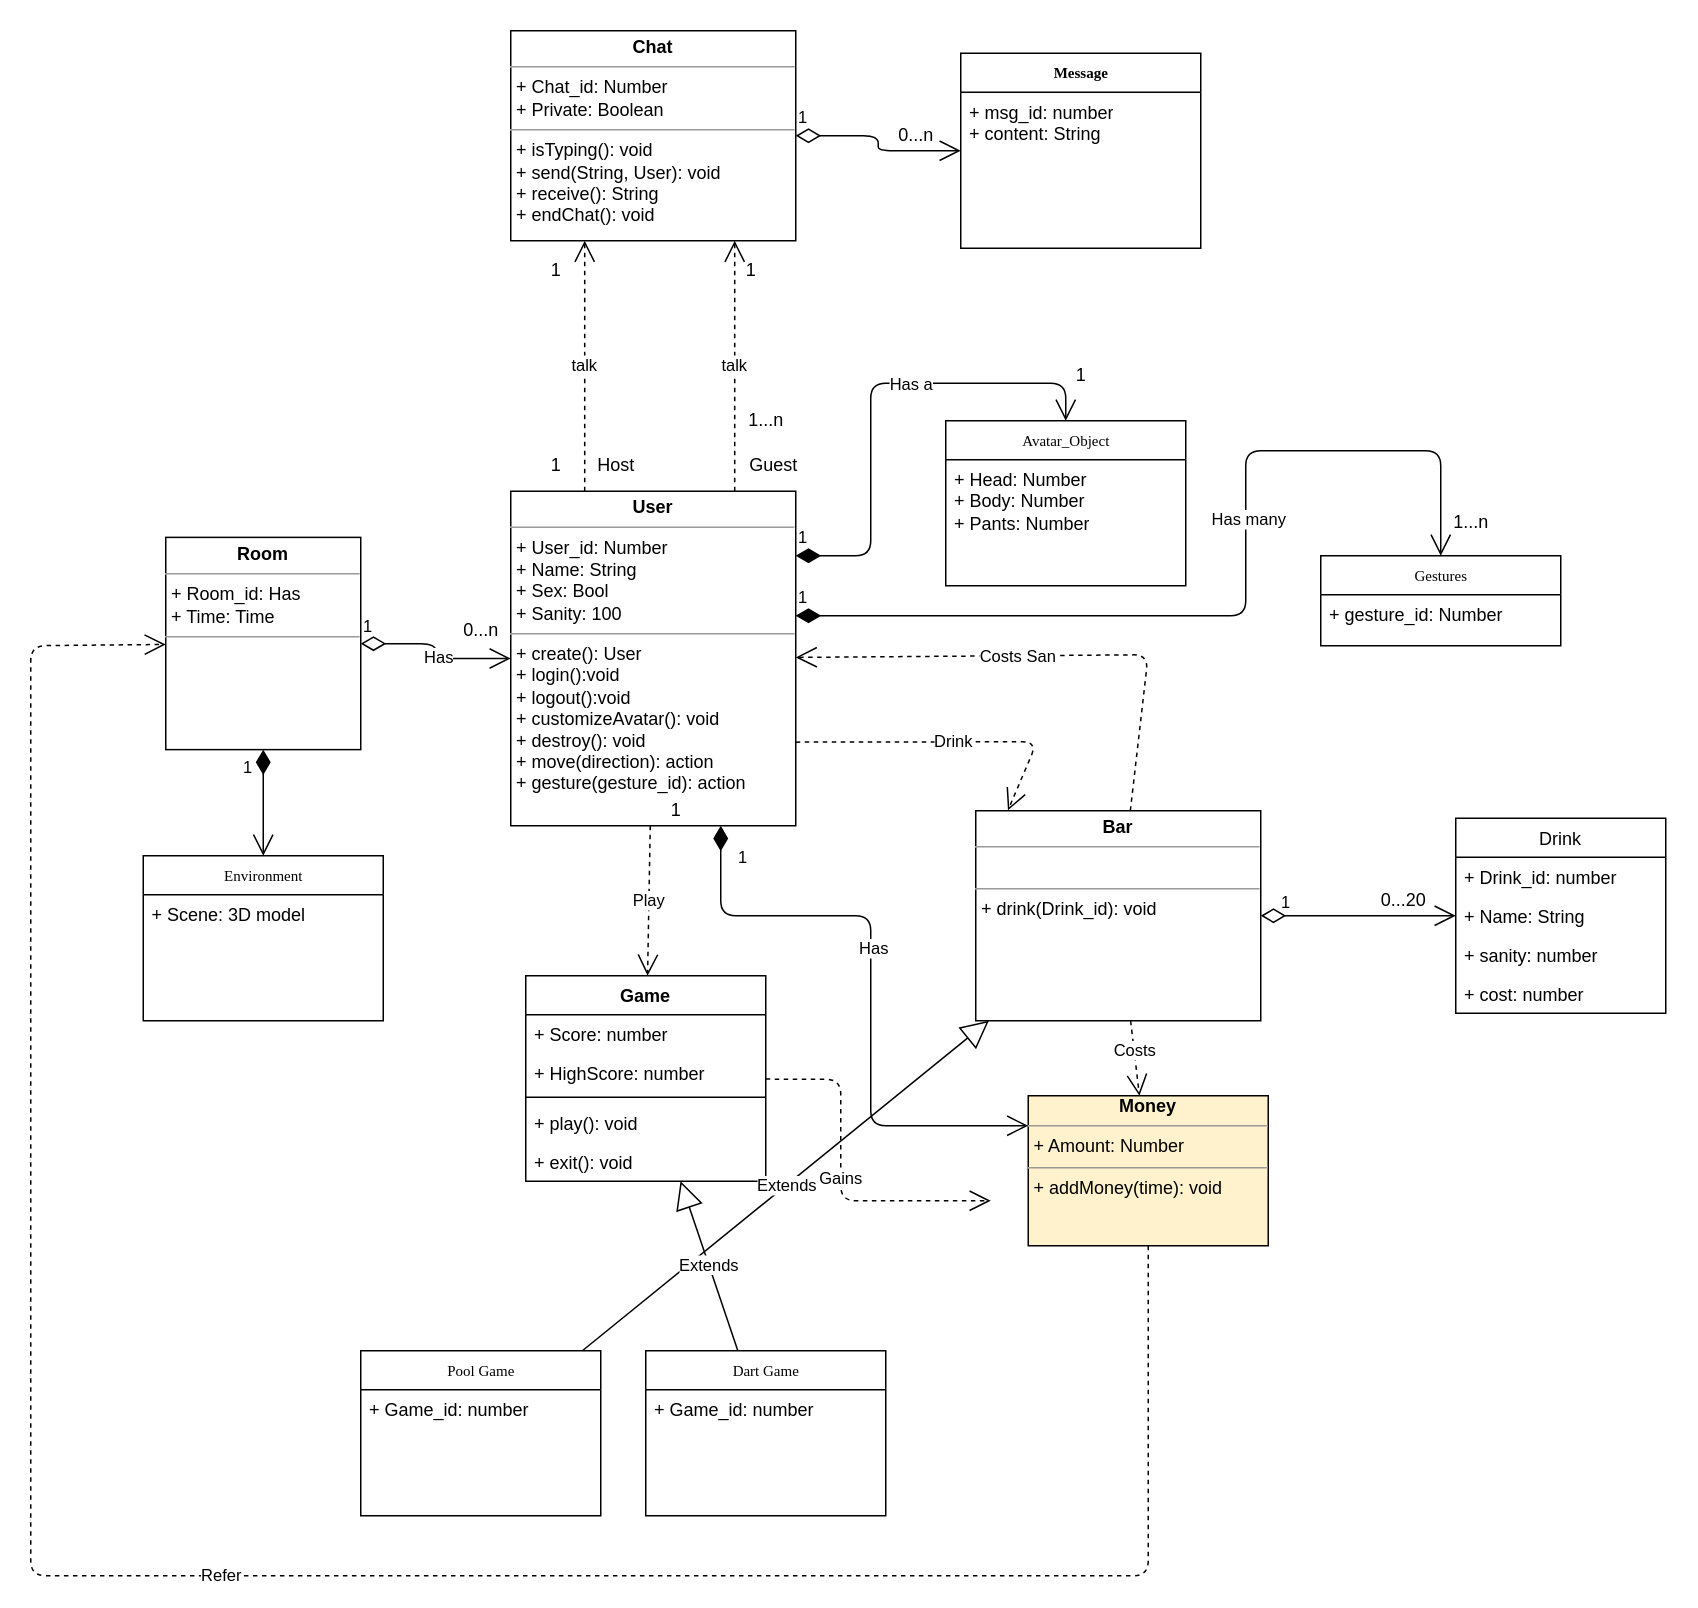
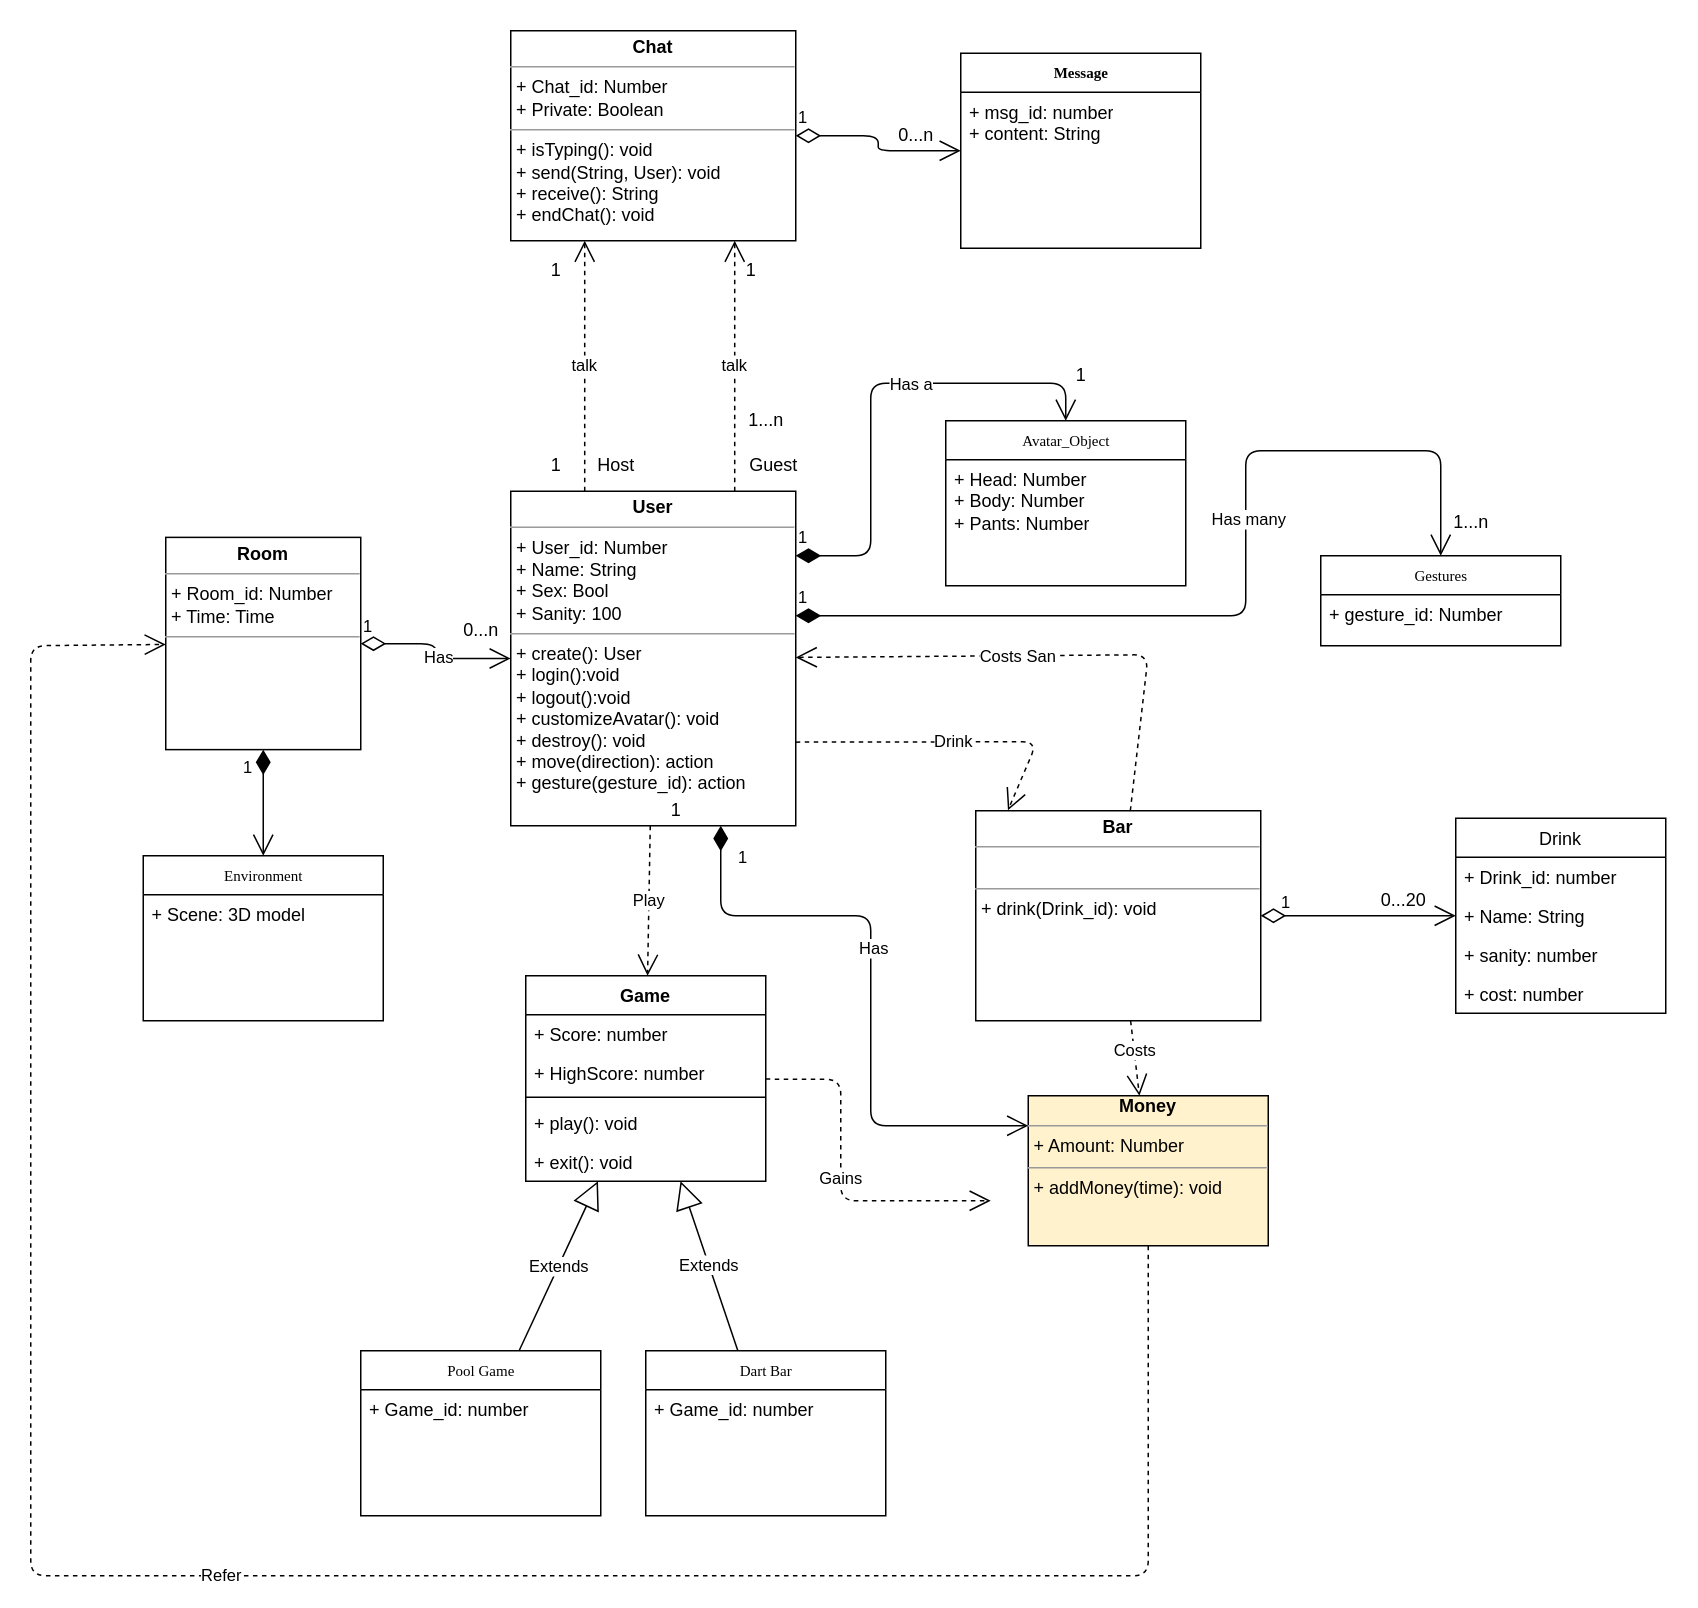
(227, 570) -> (242, 570)
(833, 1147) -> (553, 1277)
(767, 1370) -> (767, 1370)
